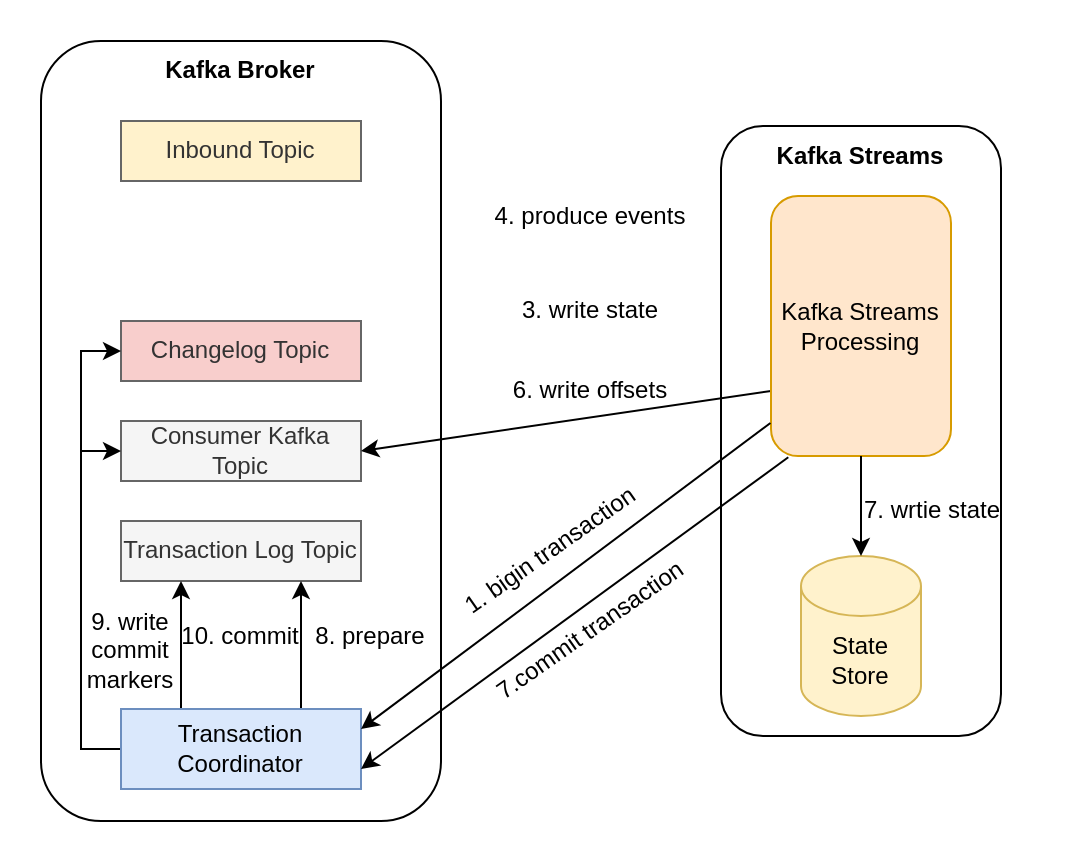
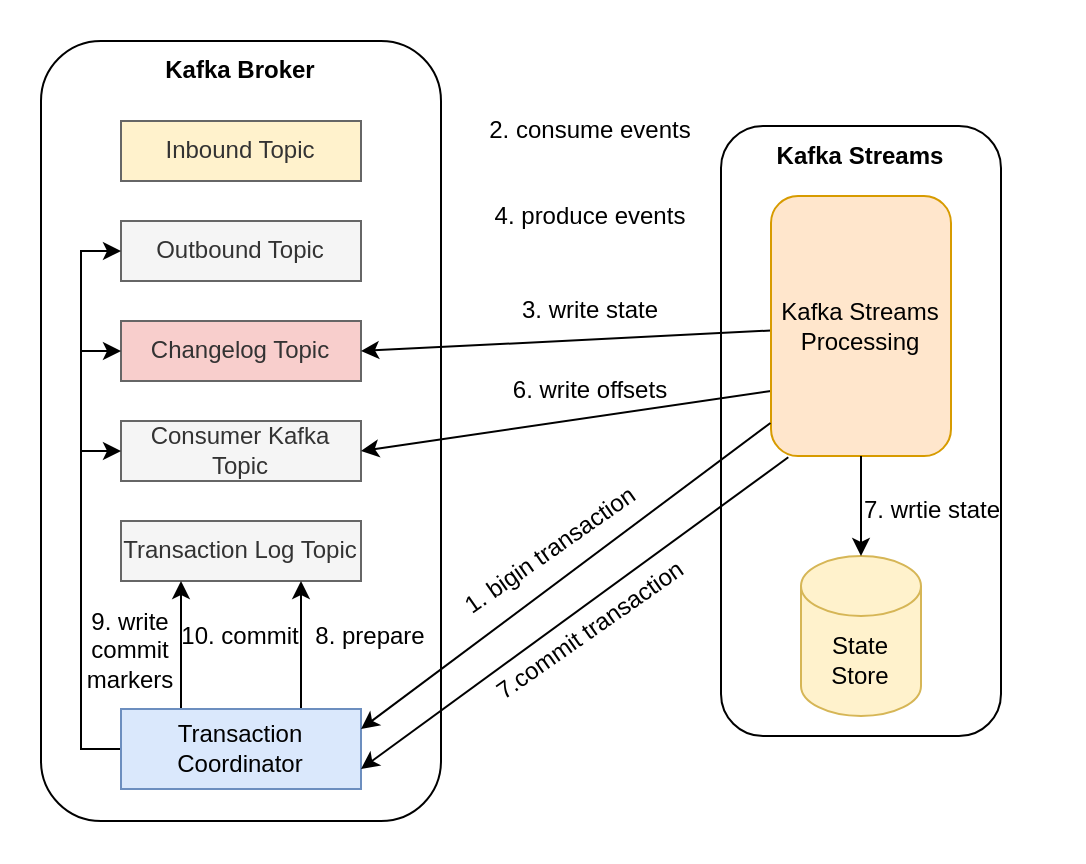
none -> (591, 131)
none -> (241, 251)
none -> (81, 286)
none -> (573, 340)
